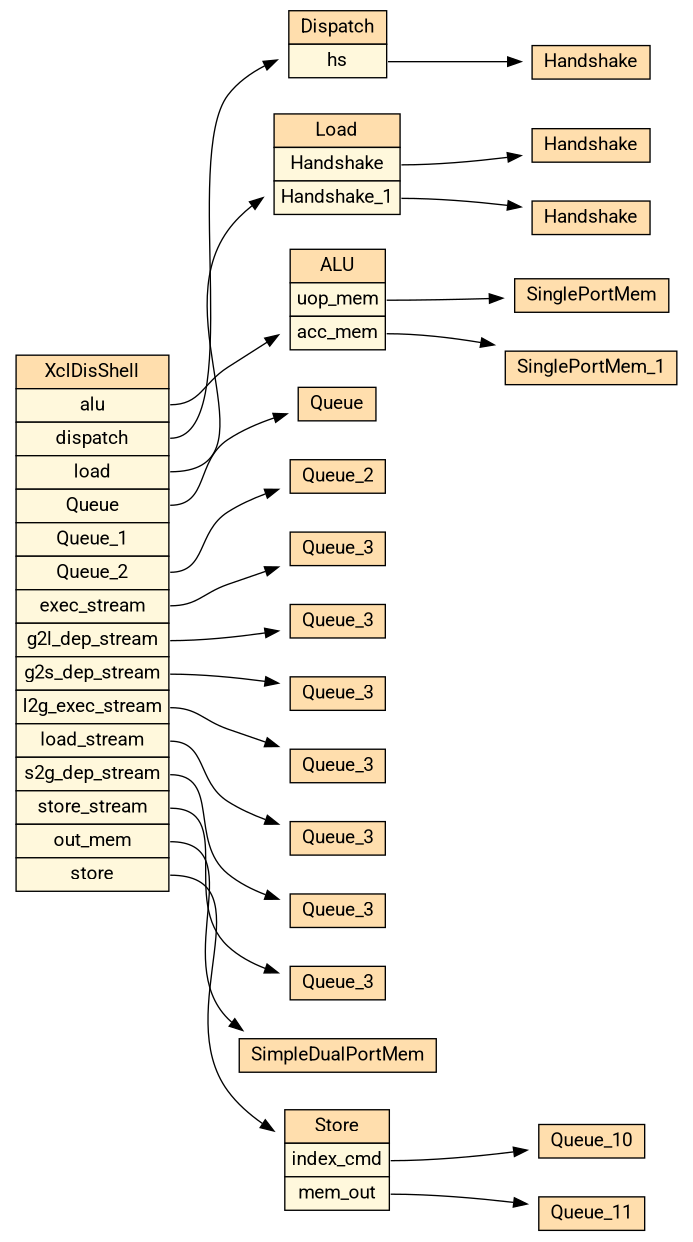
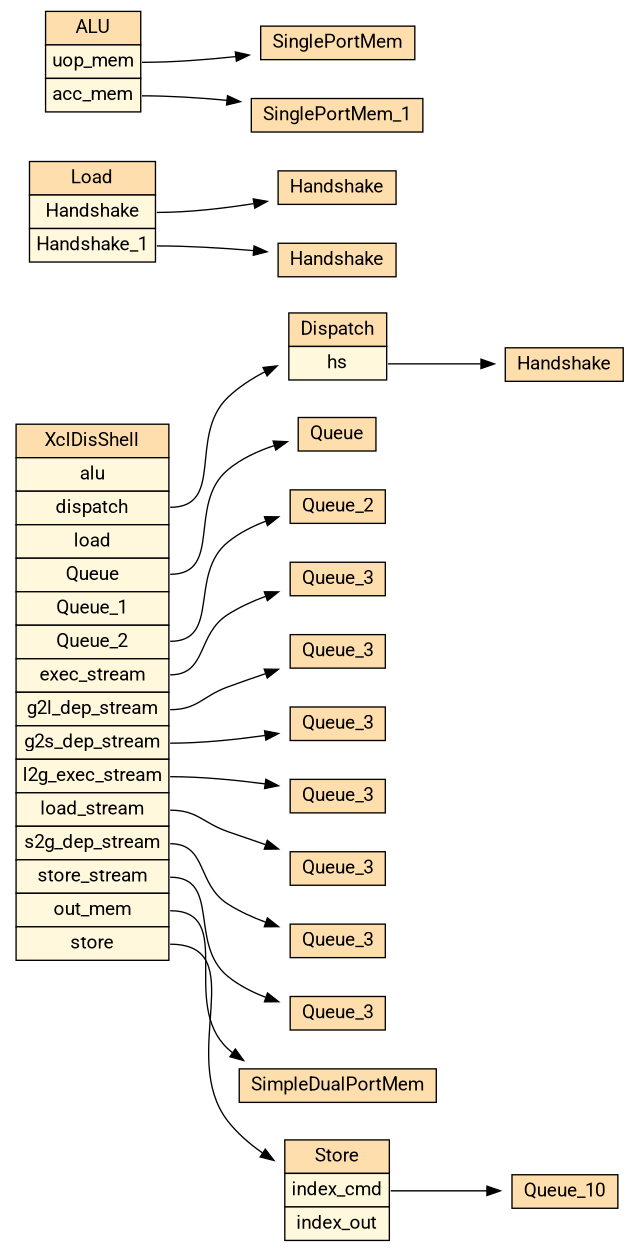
(223, 371) -> none
(217, 394) -> none
(337, 1193) -> (337, 1223)
(591, 1213) -> none
